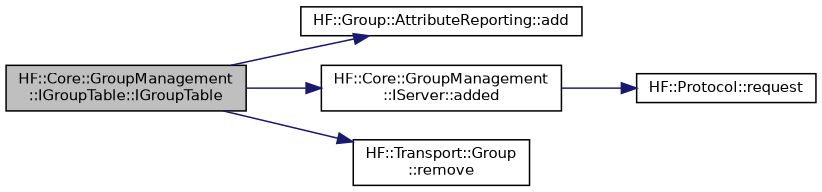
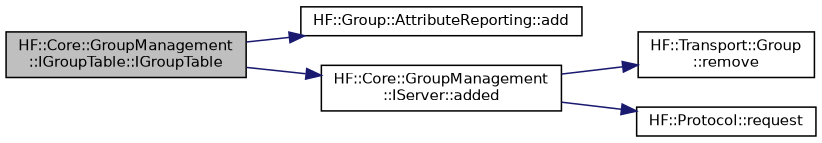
(281, 125) -> (592, 70)
